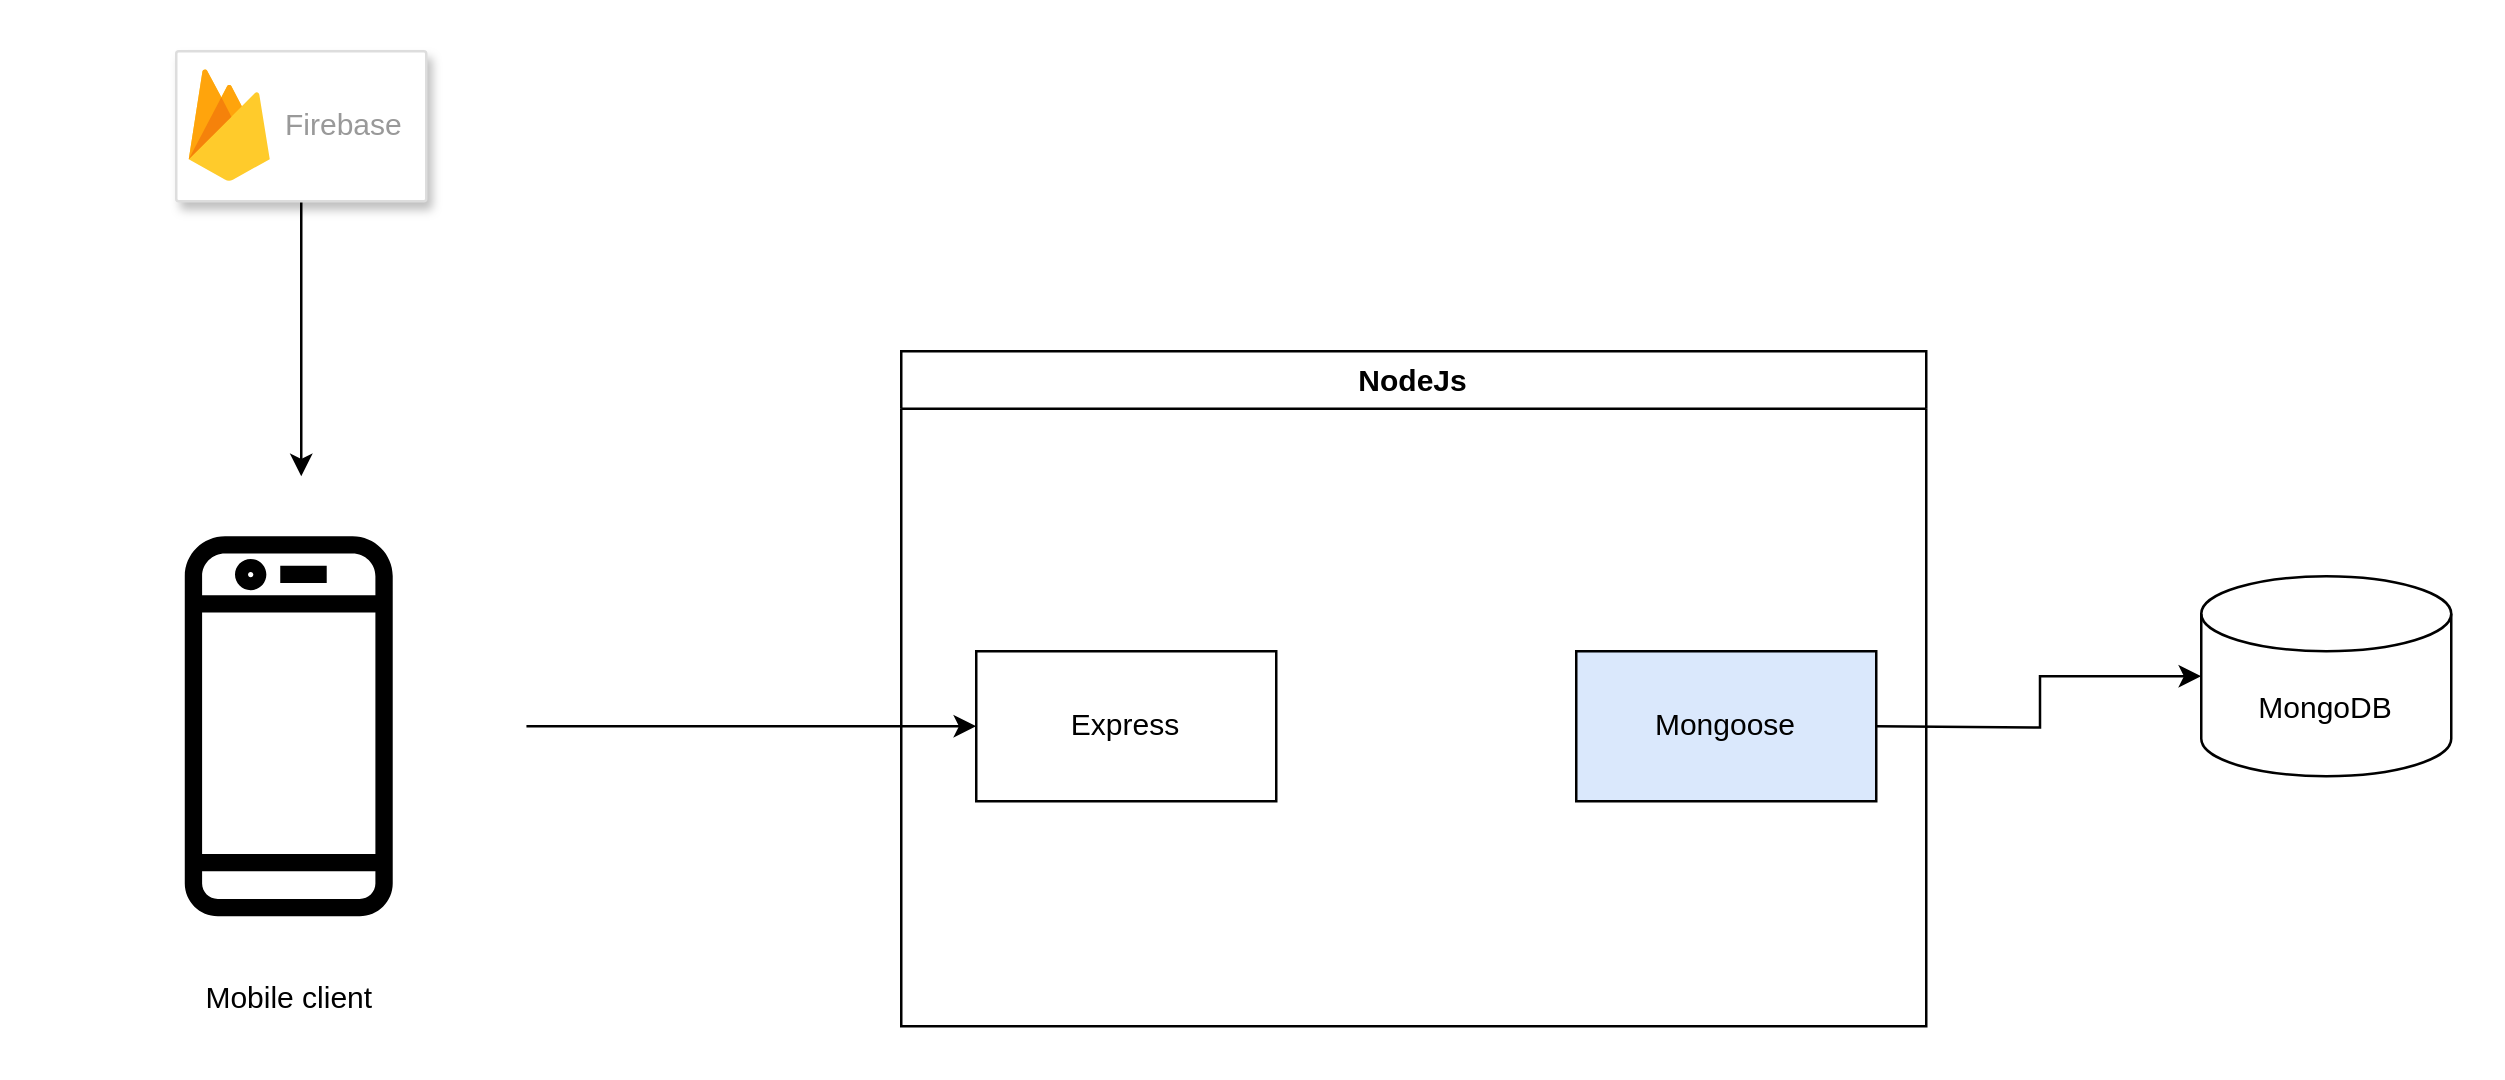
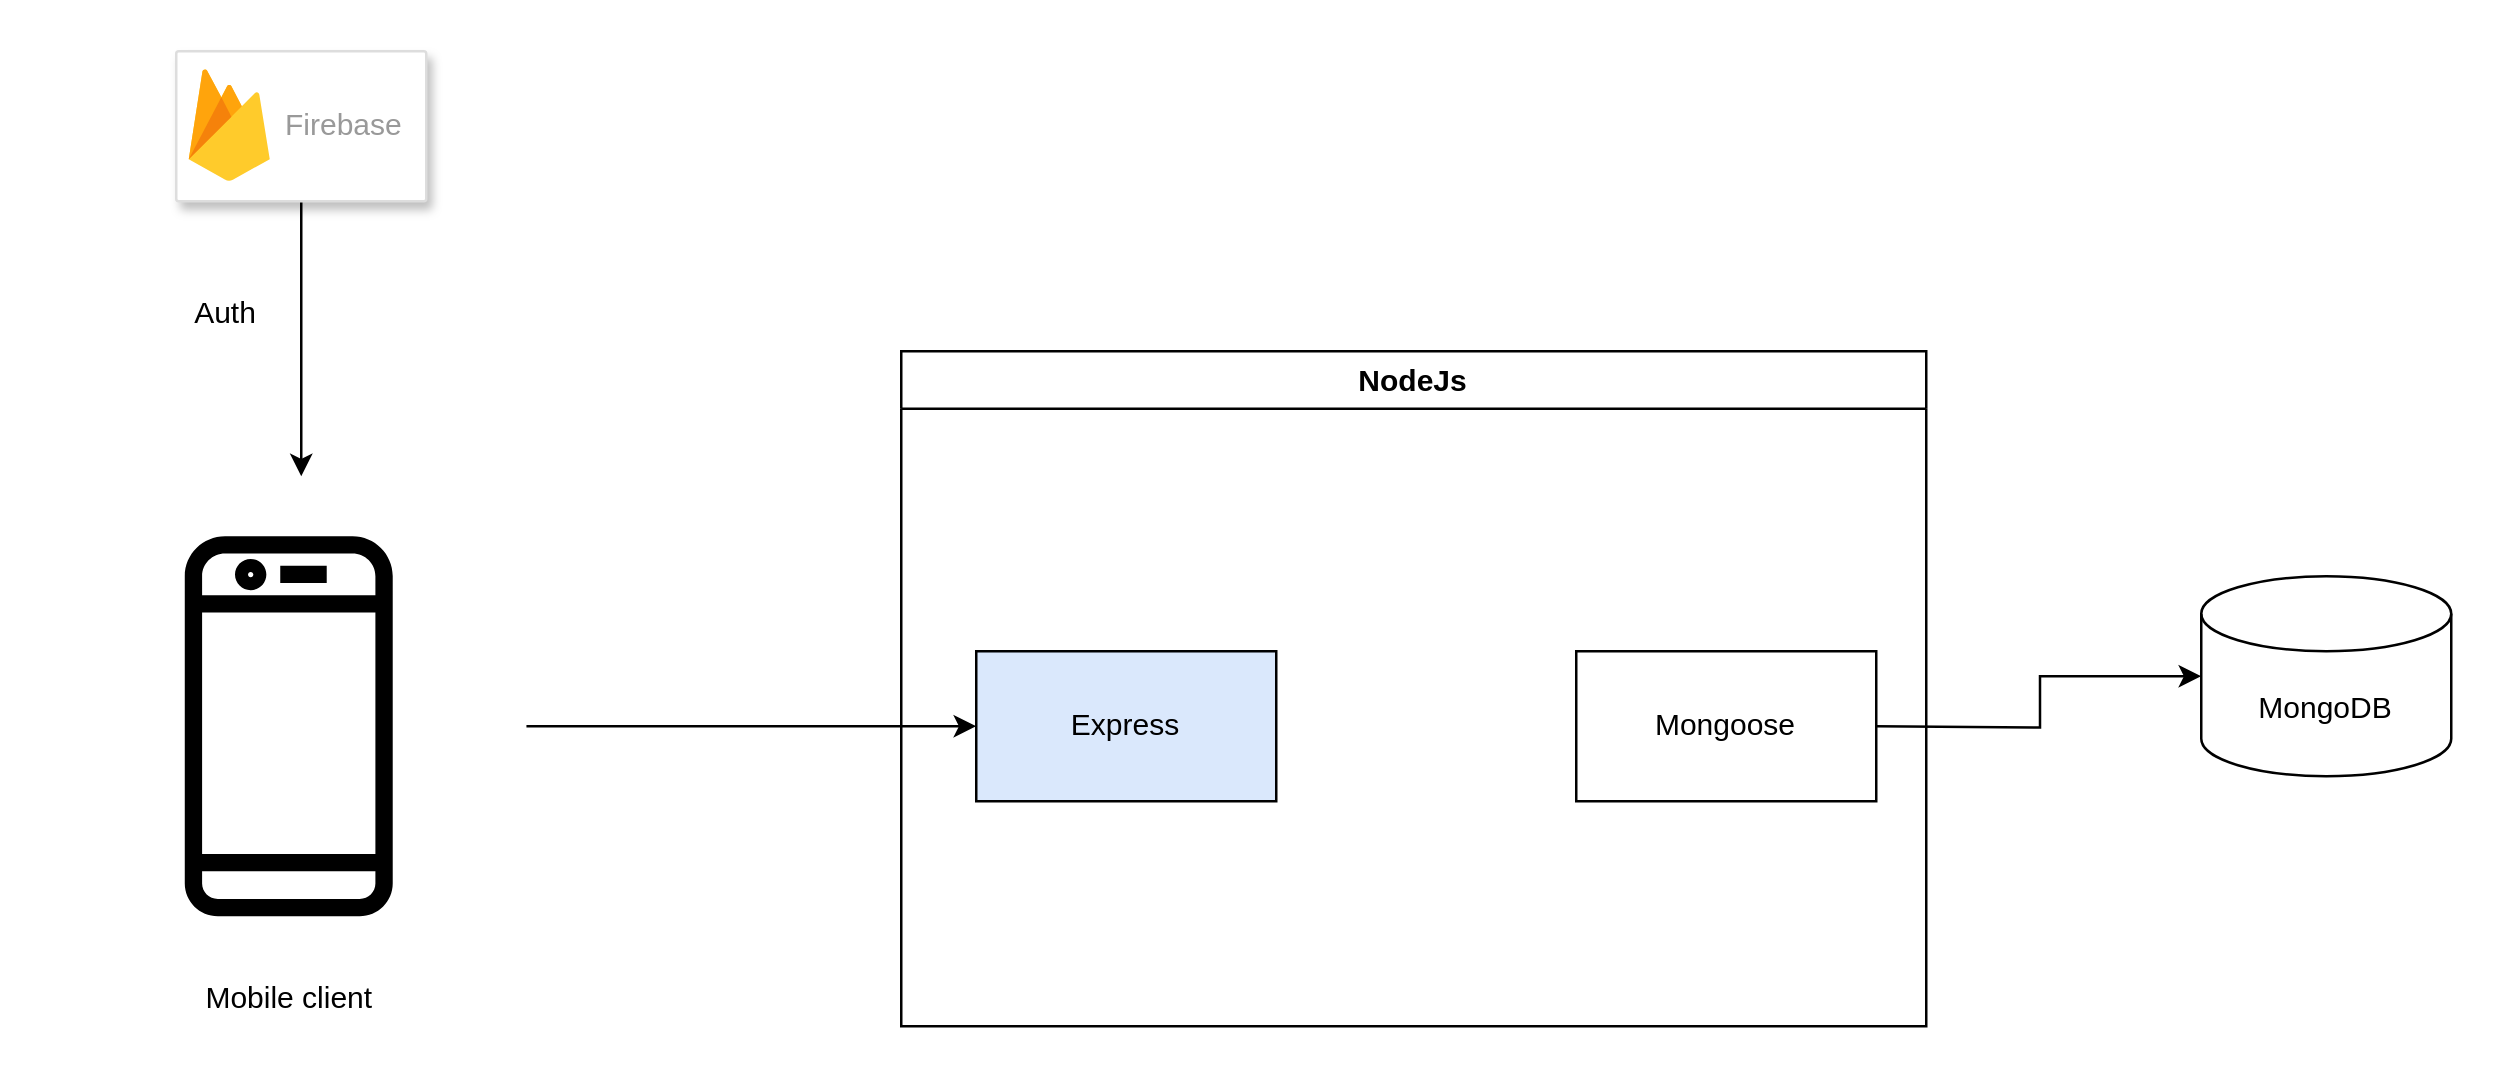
none -> (226, 314)
(1126, 726) -> (1126, 726)
(1726, 726) -> (1726, 726)
